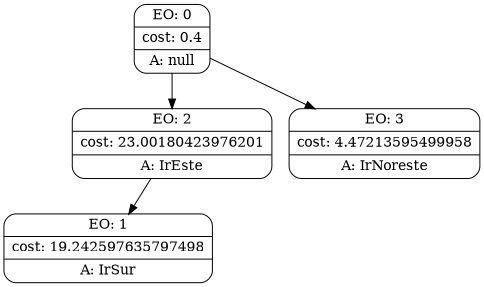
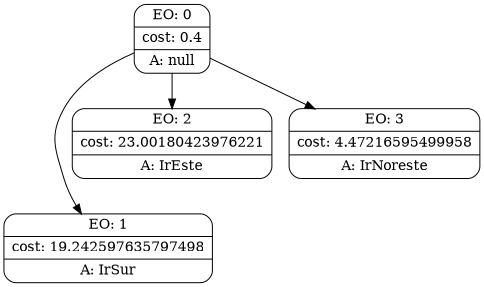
(172, 143) -> (172, 143)
(384, 143) -> (384, 143)
(143, 192) -> (61, 114)
